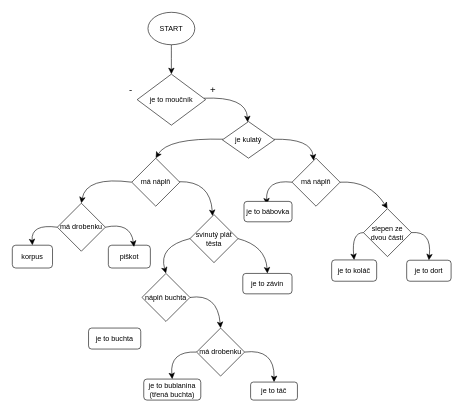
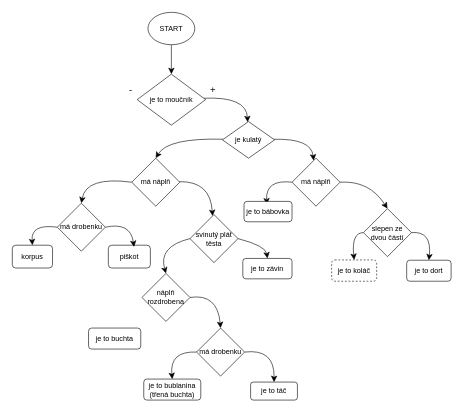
(354, 270) -> (354, 270)
(267, 284) -> (267, 269)
(166, 297) -> (166, 297)
